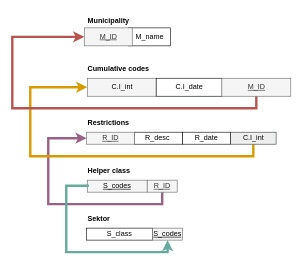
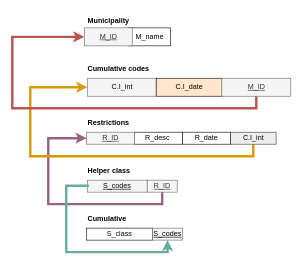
(189, 87) -> (189, 87)
(100, 218) -> (106, 218)
